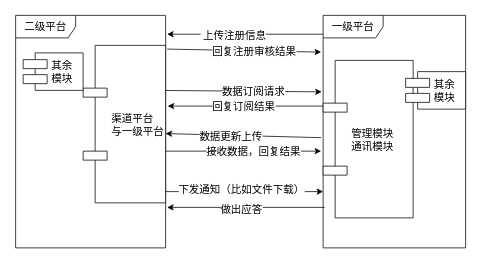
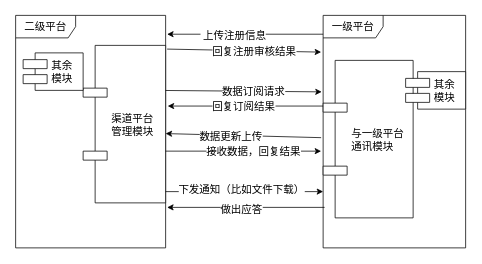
(132, 118) -> (132, 118)
(372, 133) -> (377, 133)
